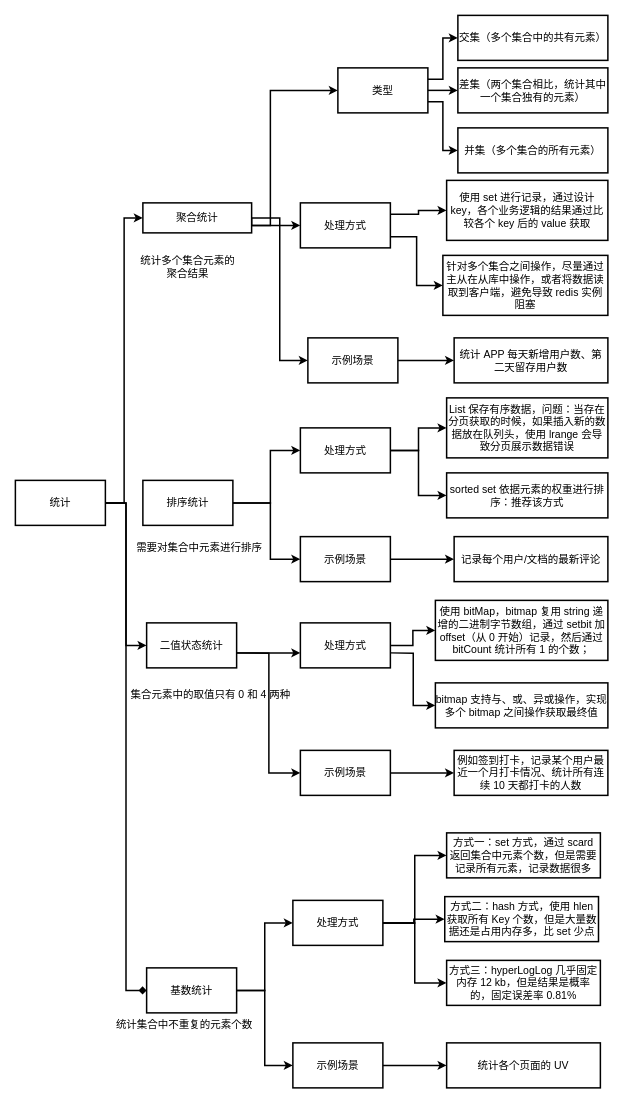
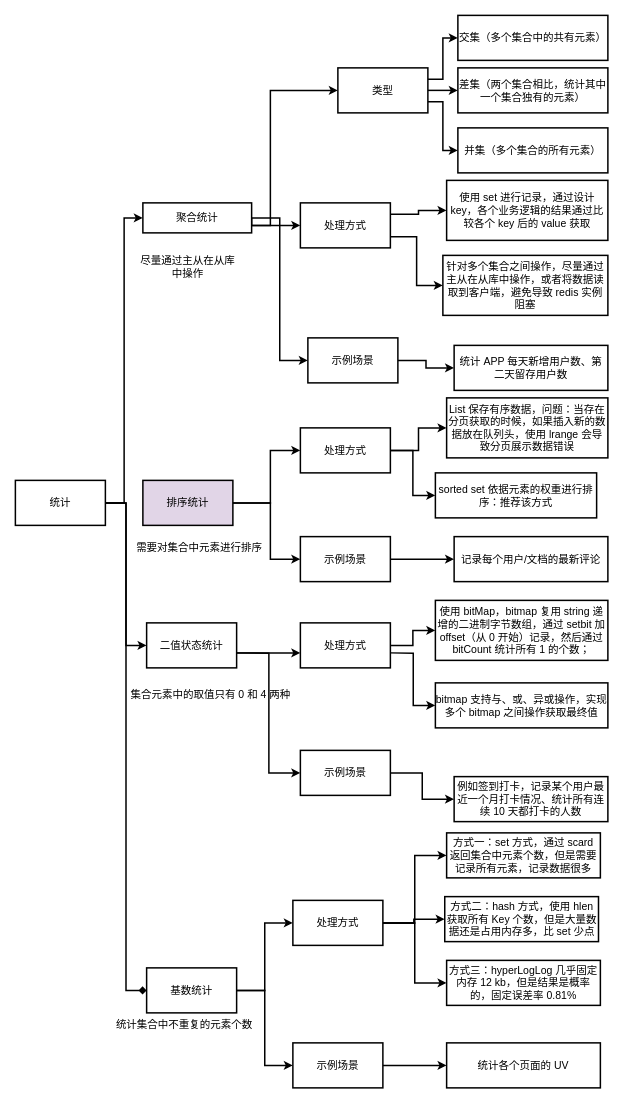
(188, 267) -> (188, 267)
(531, 360) -> (531, 368)
(527, 495) -> (516, 495)
(188, 503) -> (188, 503)
(531, 773) -> (531, 799)
